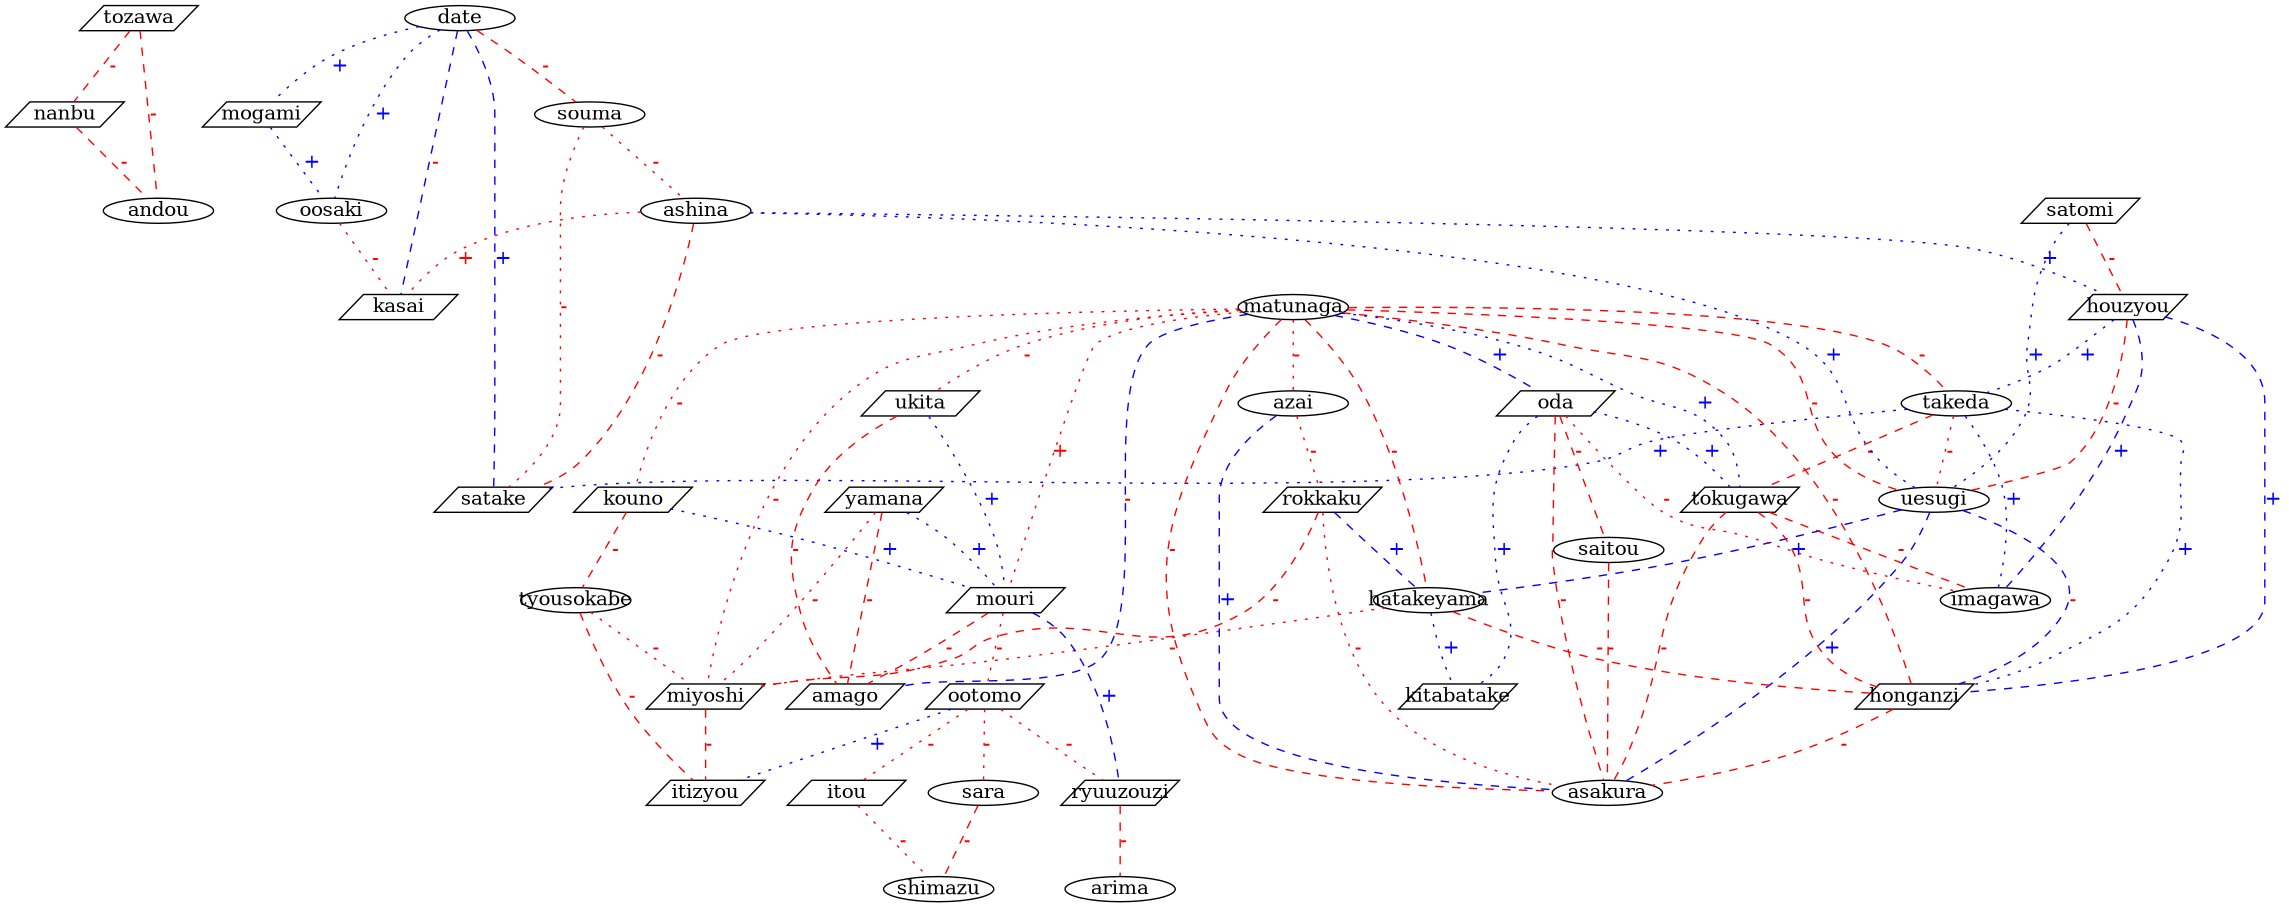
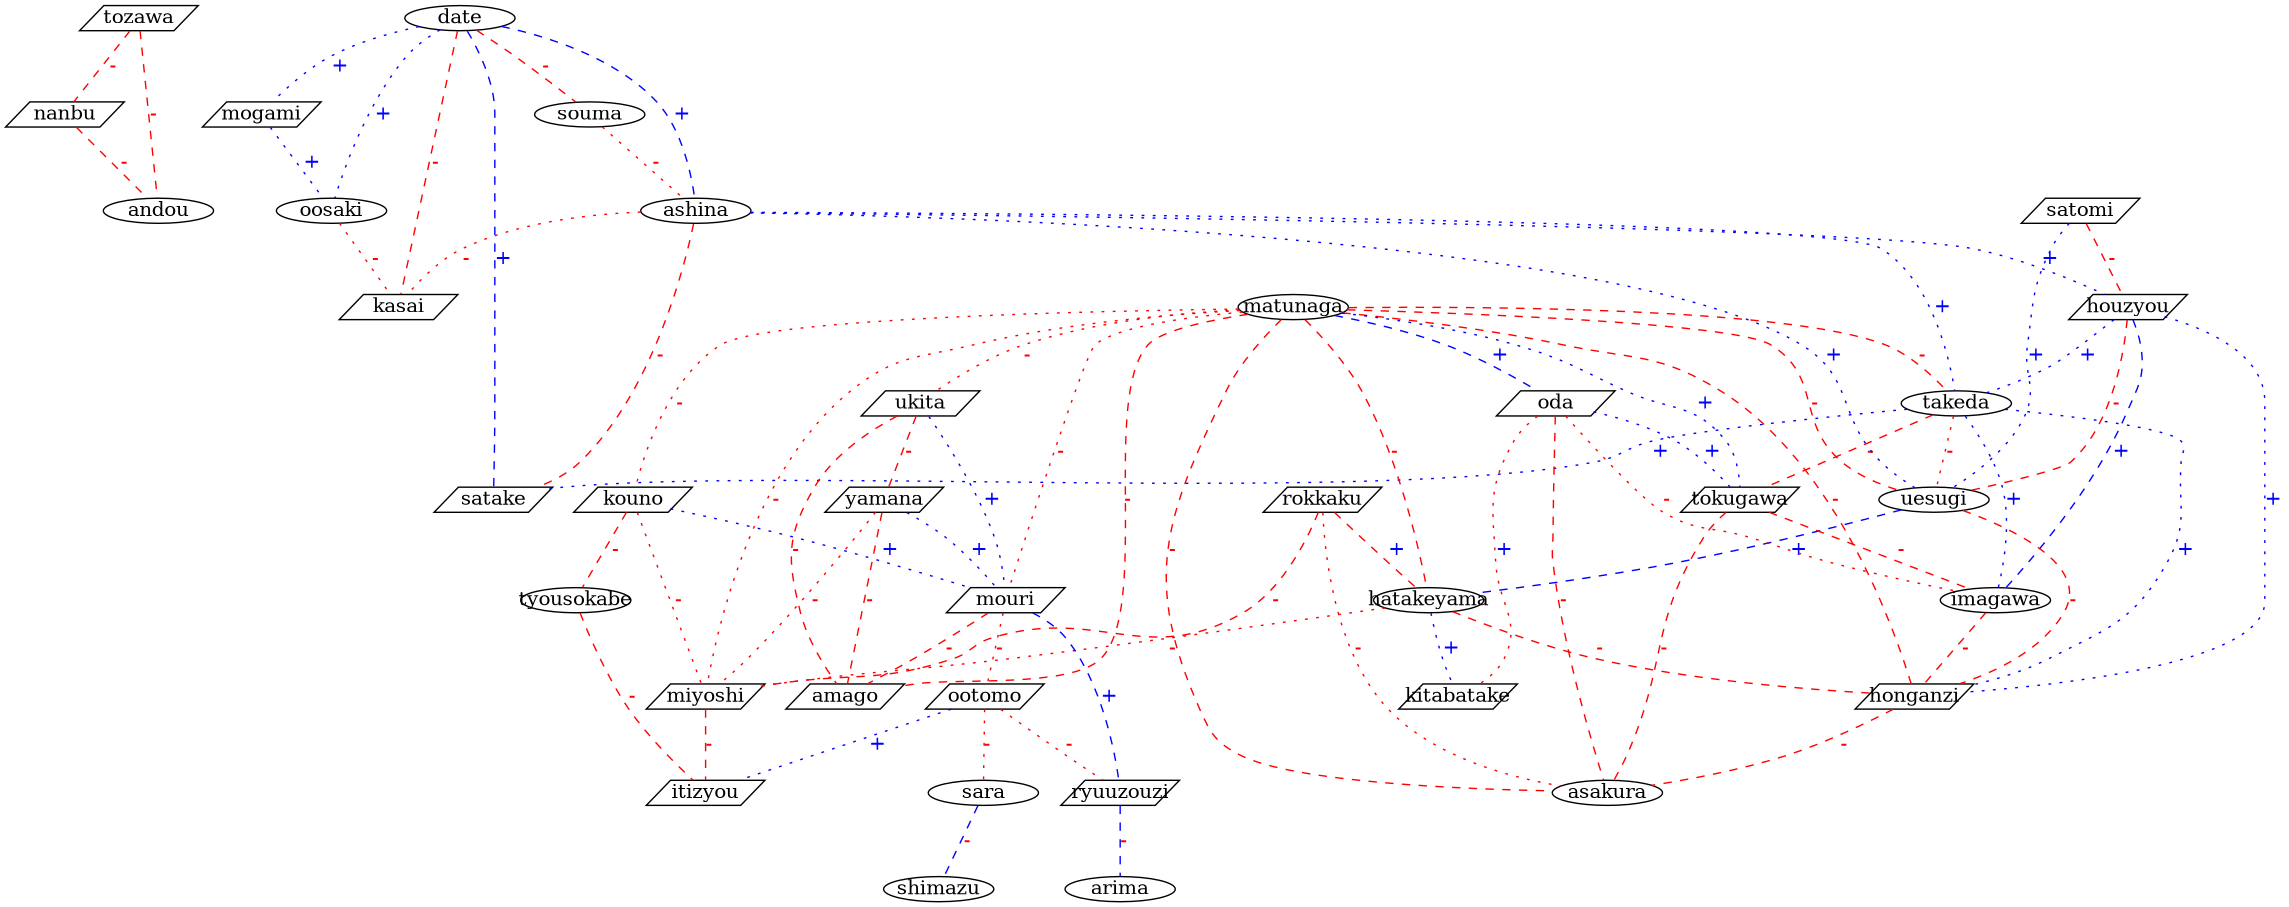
none -> (630, 79)
(429, 163) -> (429, 163)
none -> (1399, 220)
(466, 259) -> (466, 259)
(560, 314) -> none
(1293, 403) -> none
none -> (902, 452)
(1061, 452) -> (1061, 452)
(1375, 550) -> (1375, 550)
(1495, 550) -> (1495, 550)
(1609, 550) -> none
(1125, 552) -> (1125, 552)
(2265, 595) -> (2265, 595)
(2069, 597) -> (2069, 597)
(1805, 610) -> (1955, 648)
(640, 648) -> (669, 598)
(1795, 665) -> none
(847, 793) -> none
(961, 841) -> (961, 841)
(1120, 841) -> (1120, 841)
